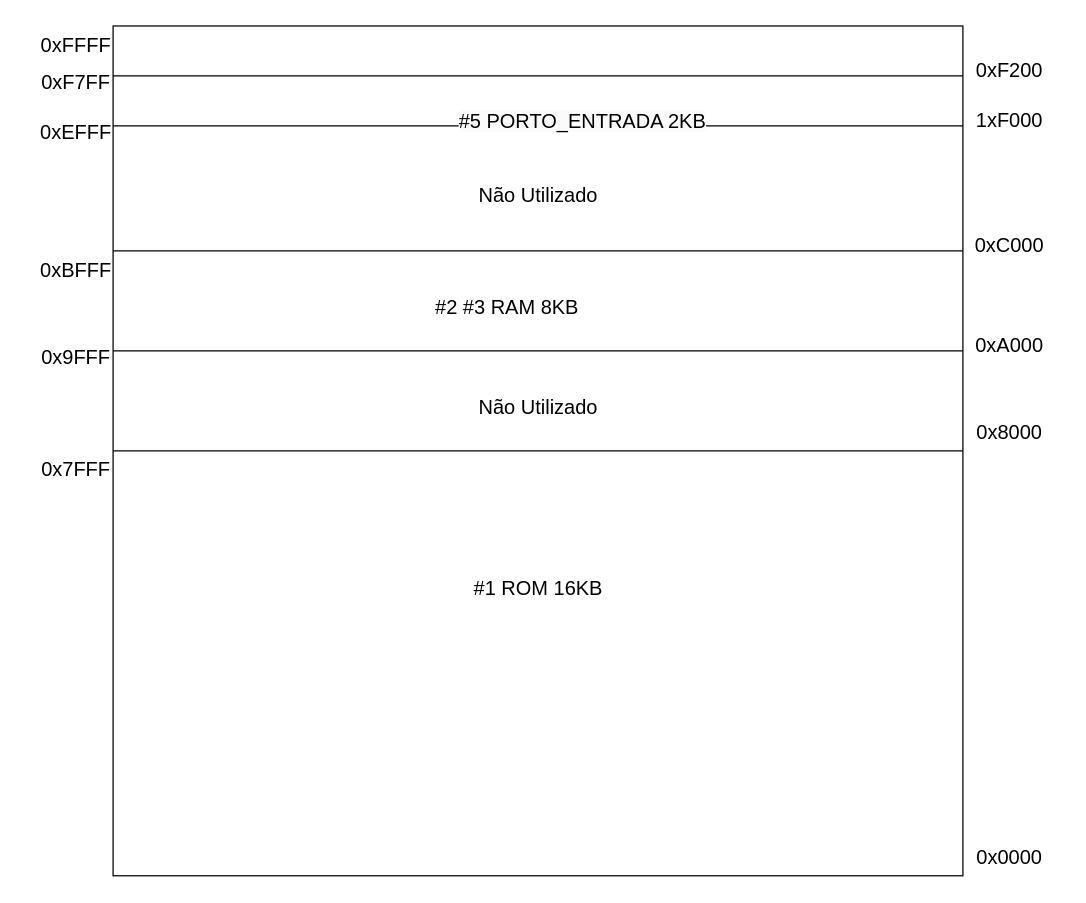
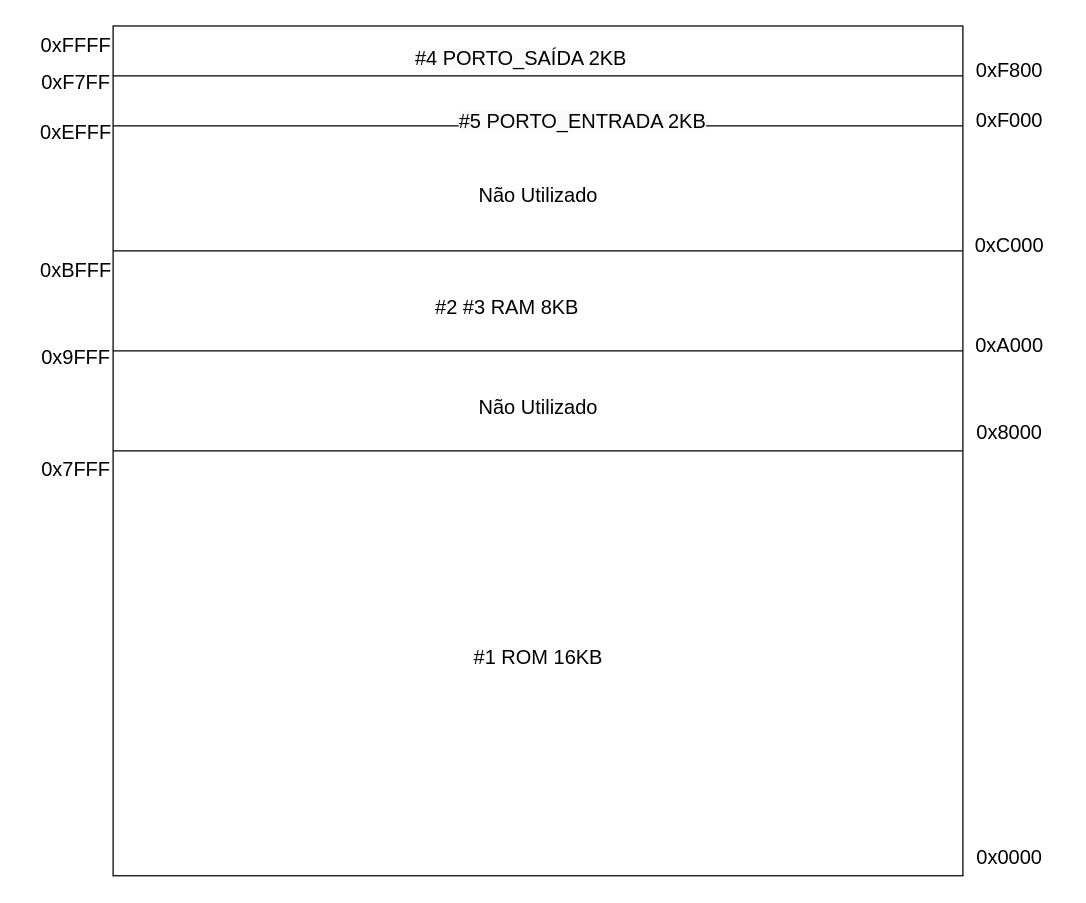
none -> (538, 63)
(1010, 69) -> (1010, 69)
(1010, 119) -> (1010, 119)
(538, 588) -> (538, 657)
